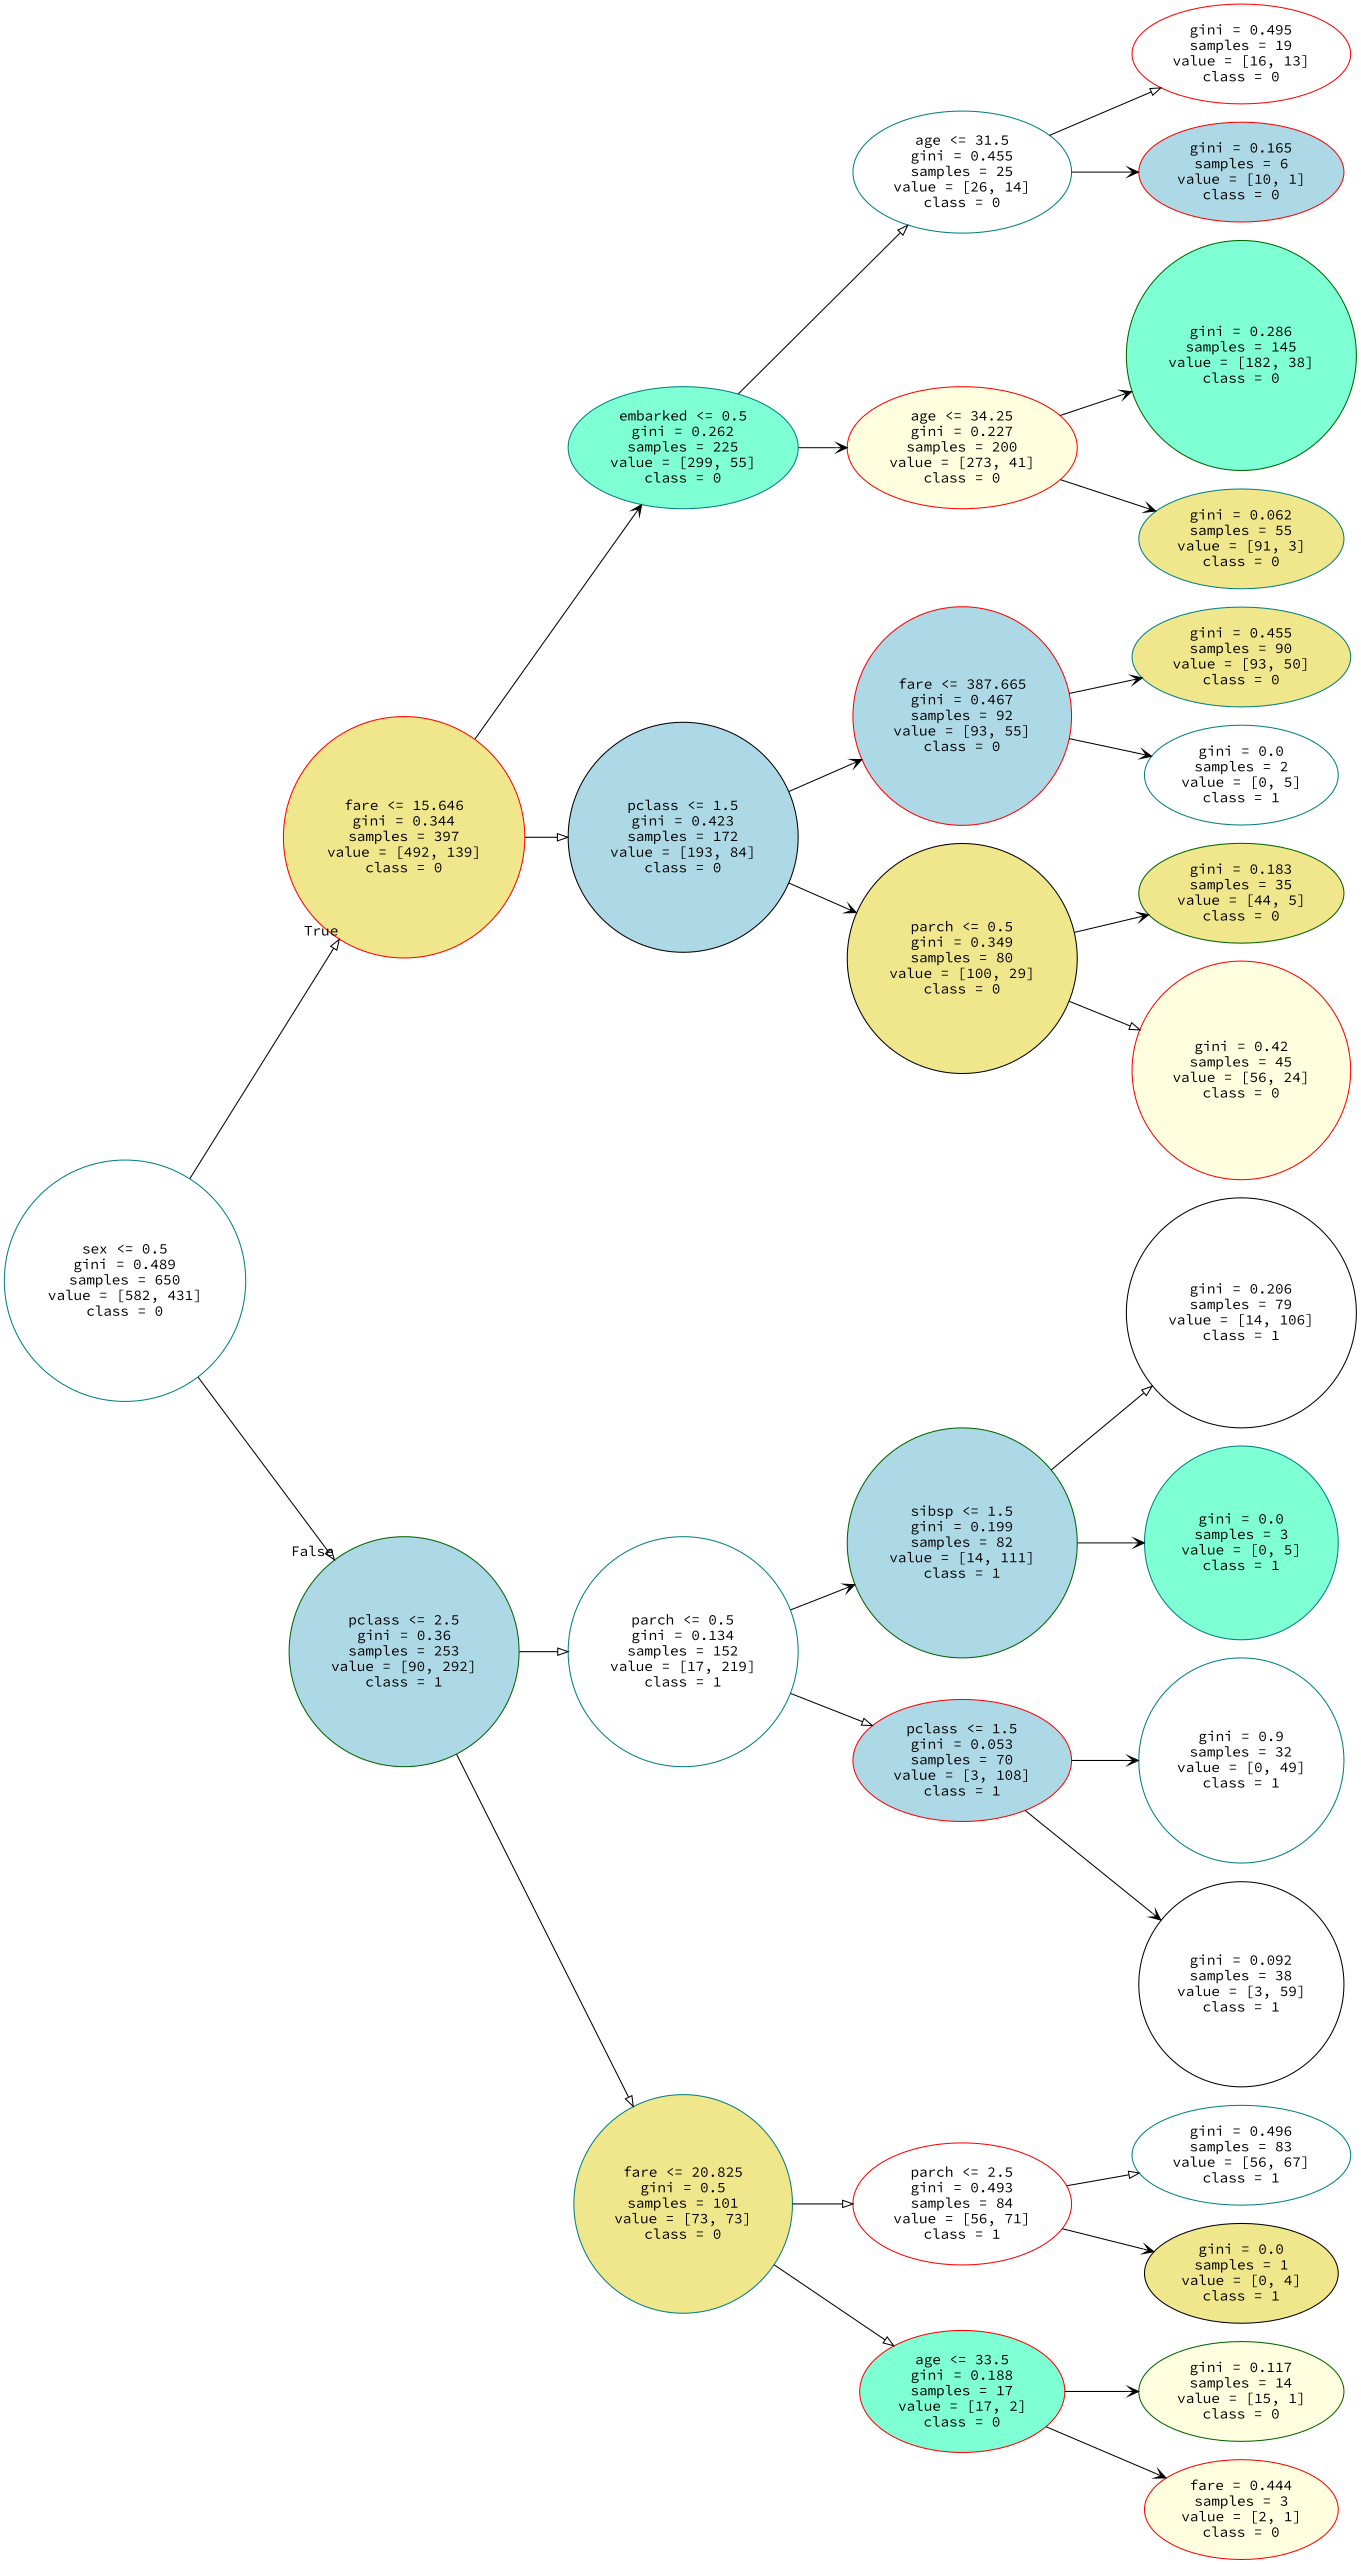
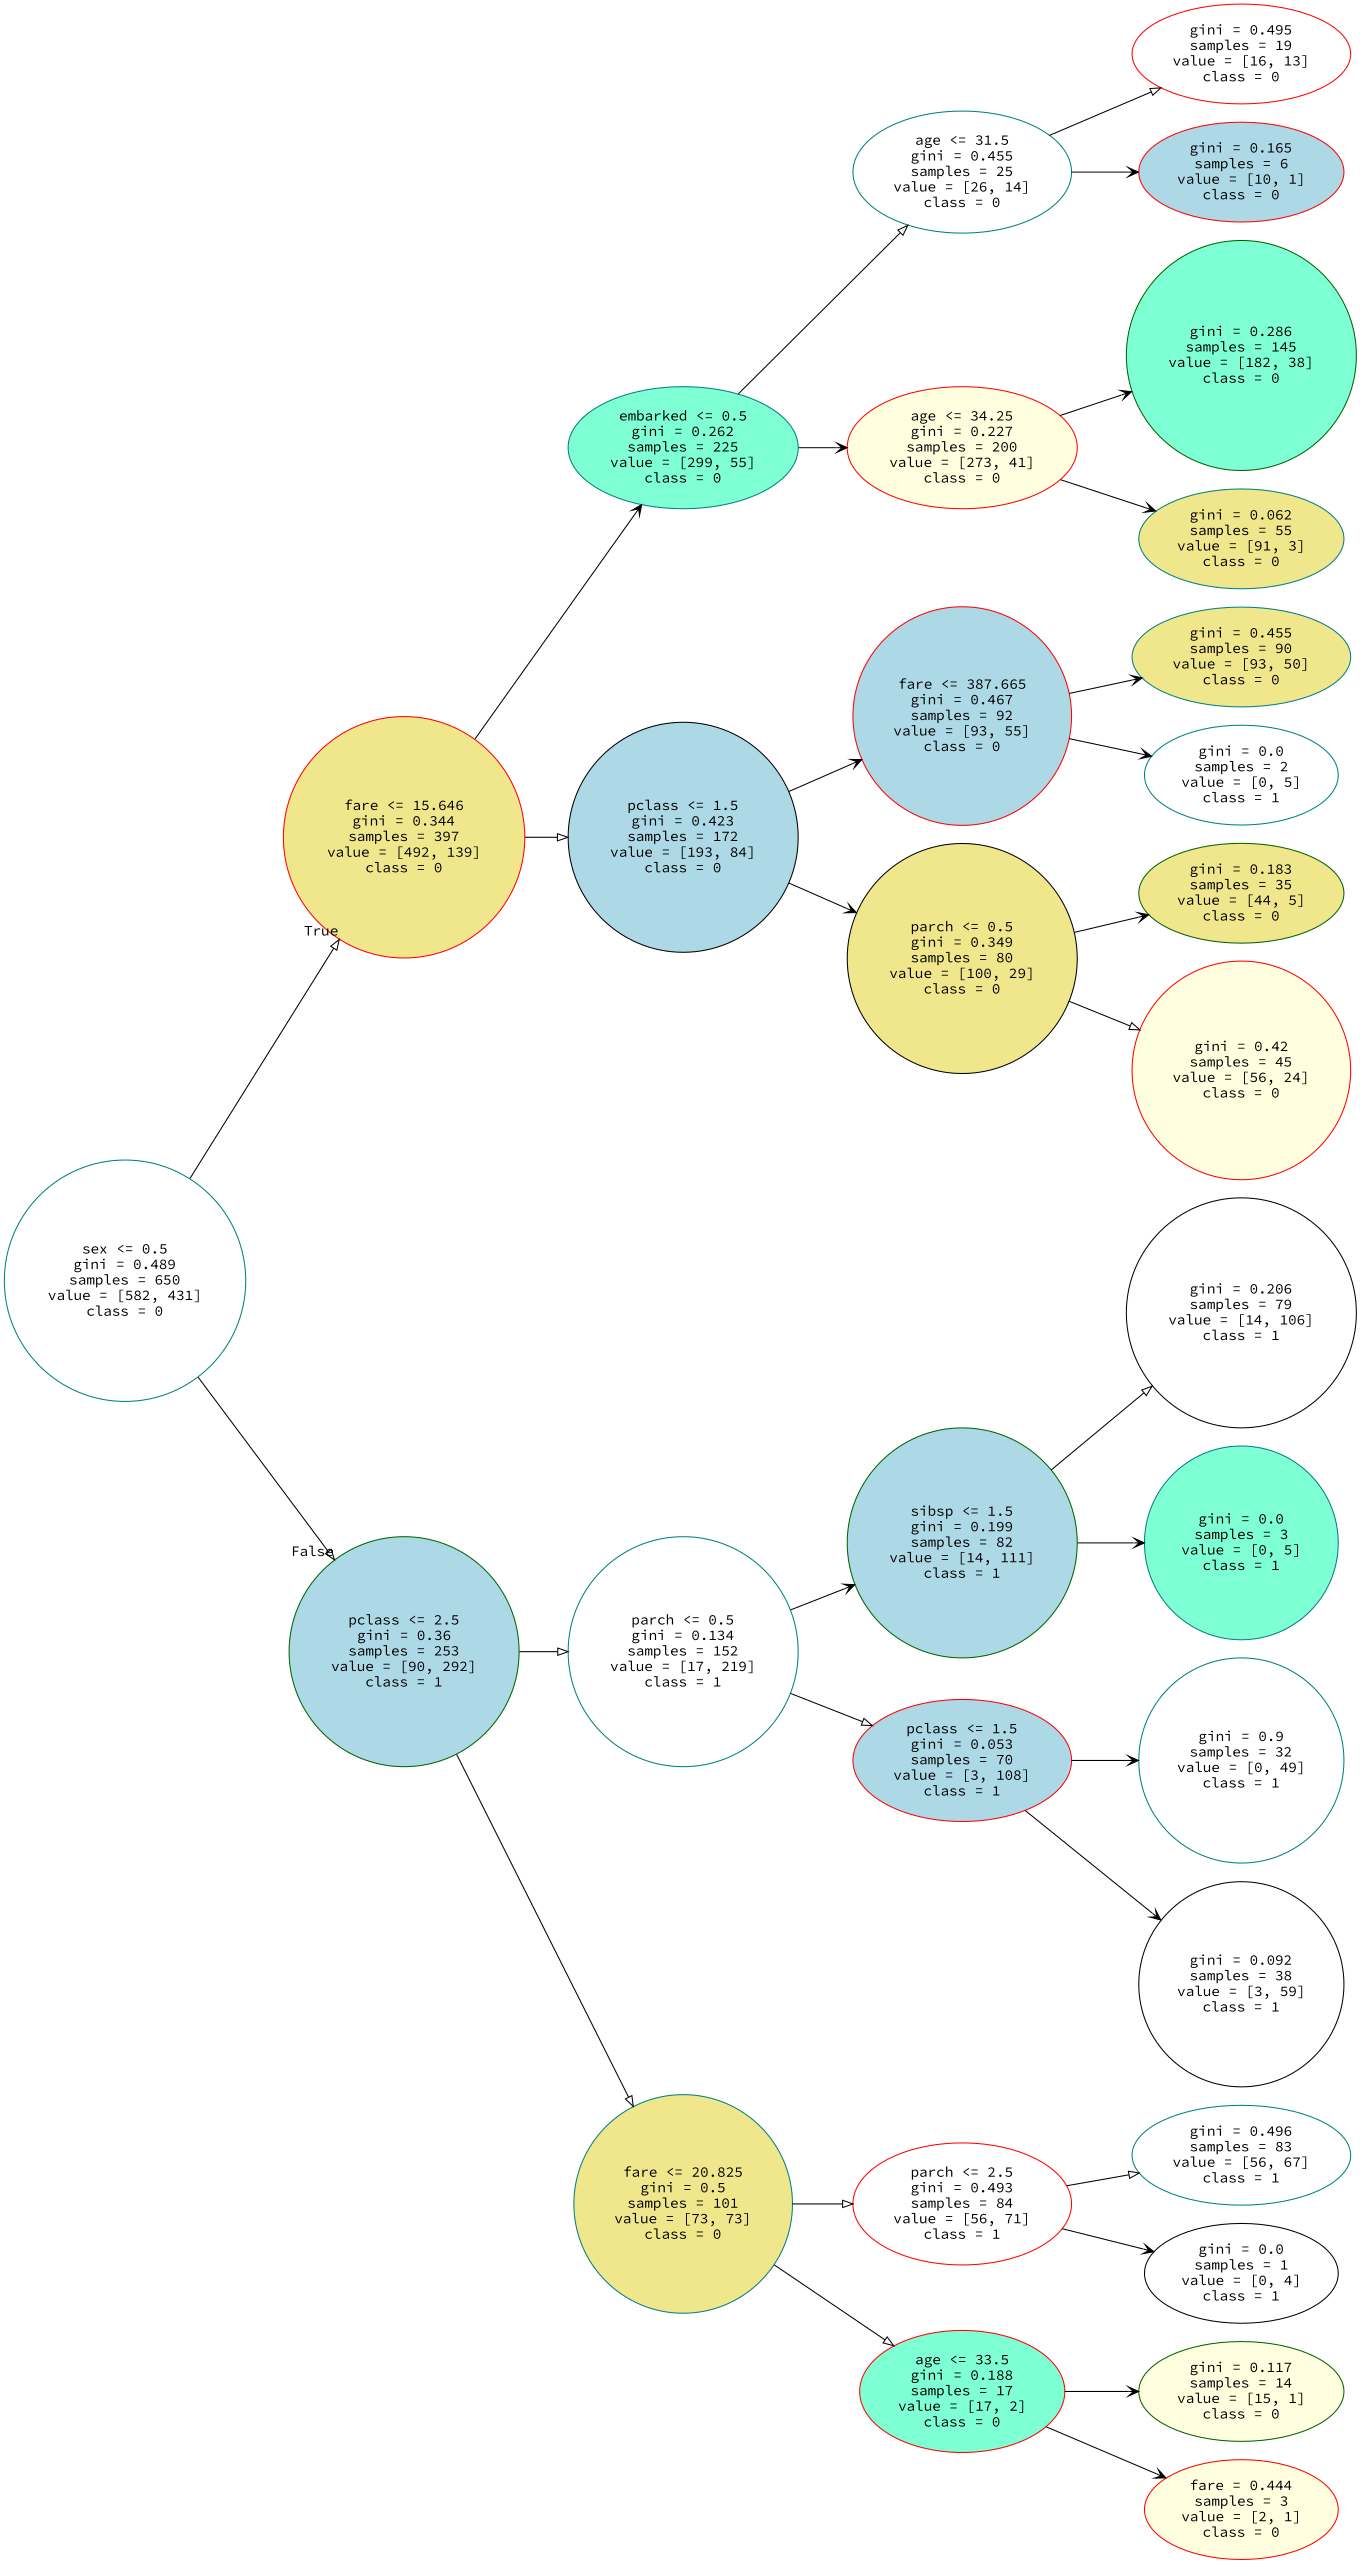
(1241, 2273) -> (1241, 2273)
